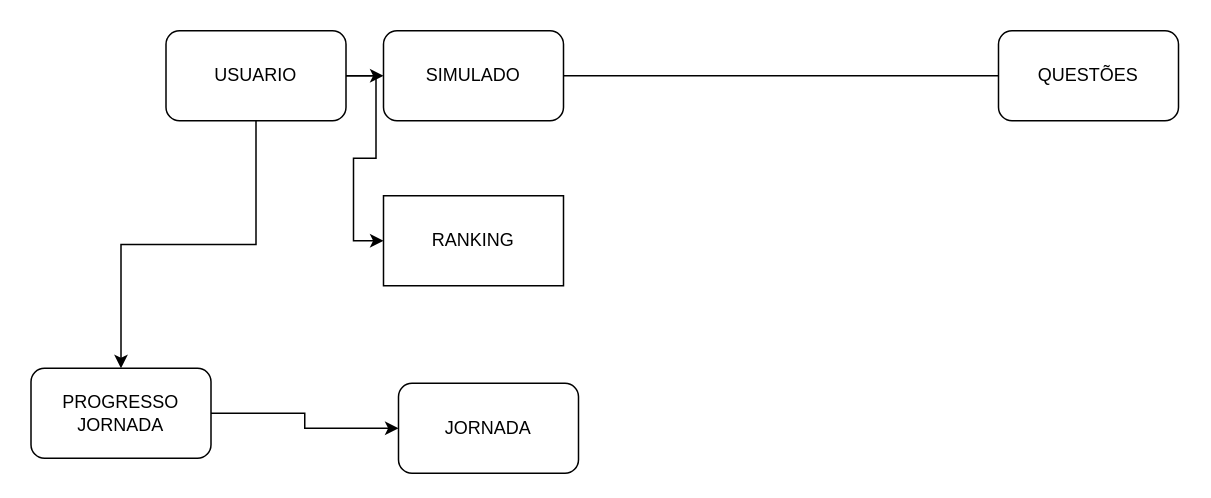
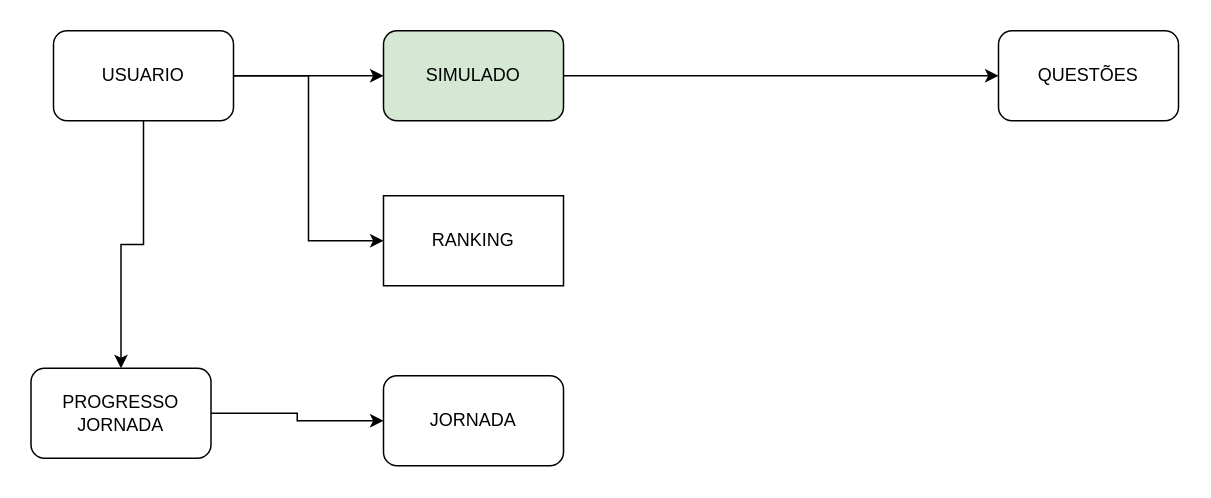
(256, 76) -> (143, 76)
(473, 76) -> (473, 76)
(991, 76) -> (987, 76)
(488, 428) -> (473, 421)
